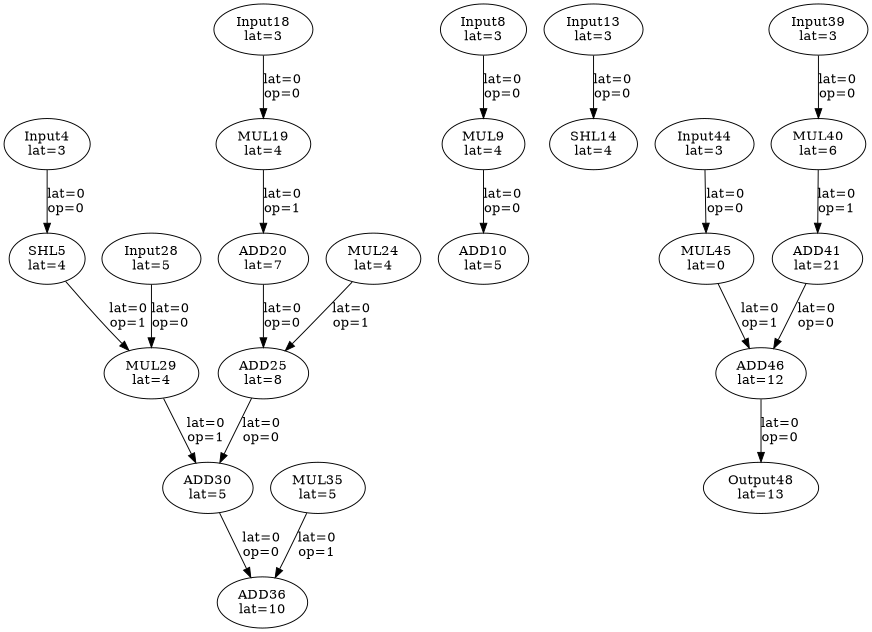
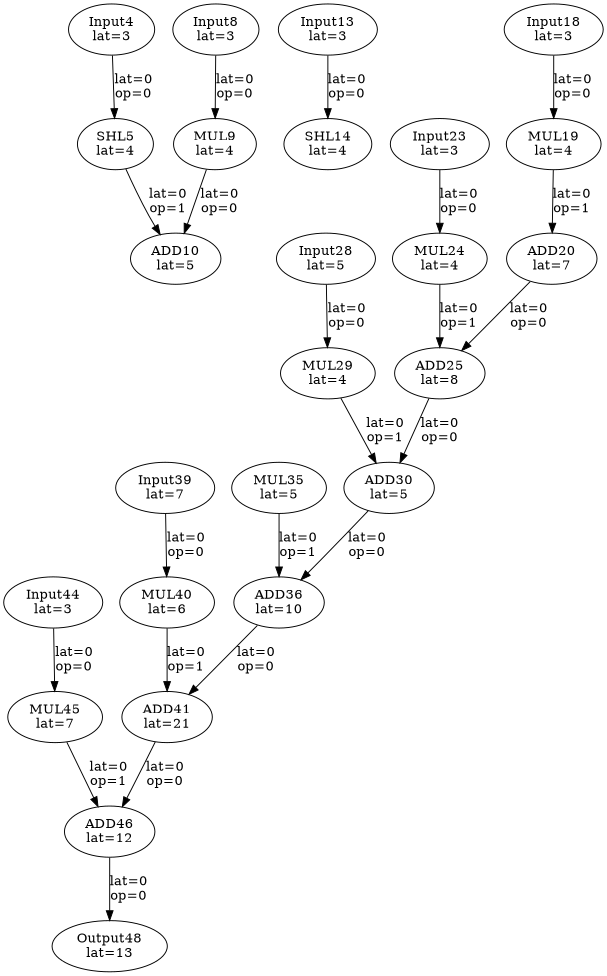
(818, 30) -> (165, 488)
none -> (440, 144)
(706, 259) -> (55, 717)
(93, 313) -> (140, 198)
none -> (227, 657)
